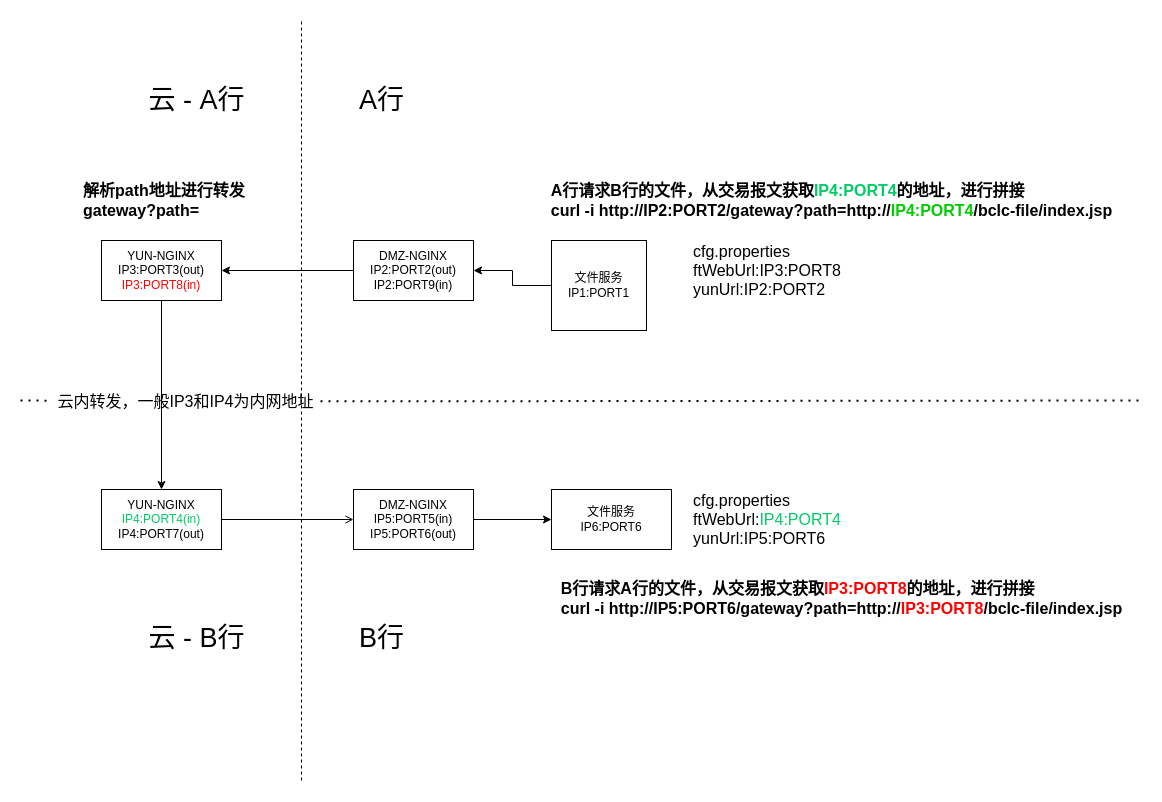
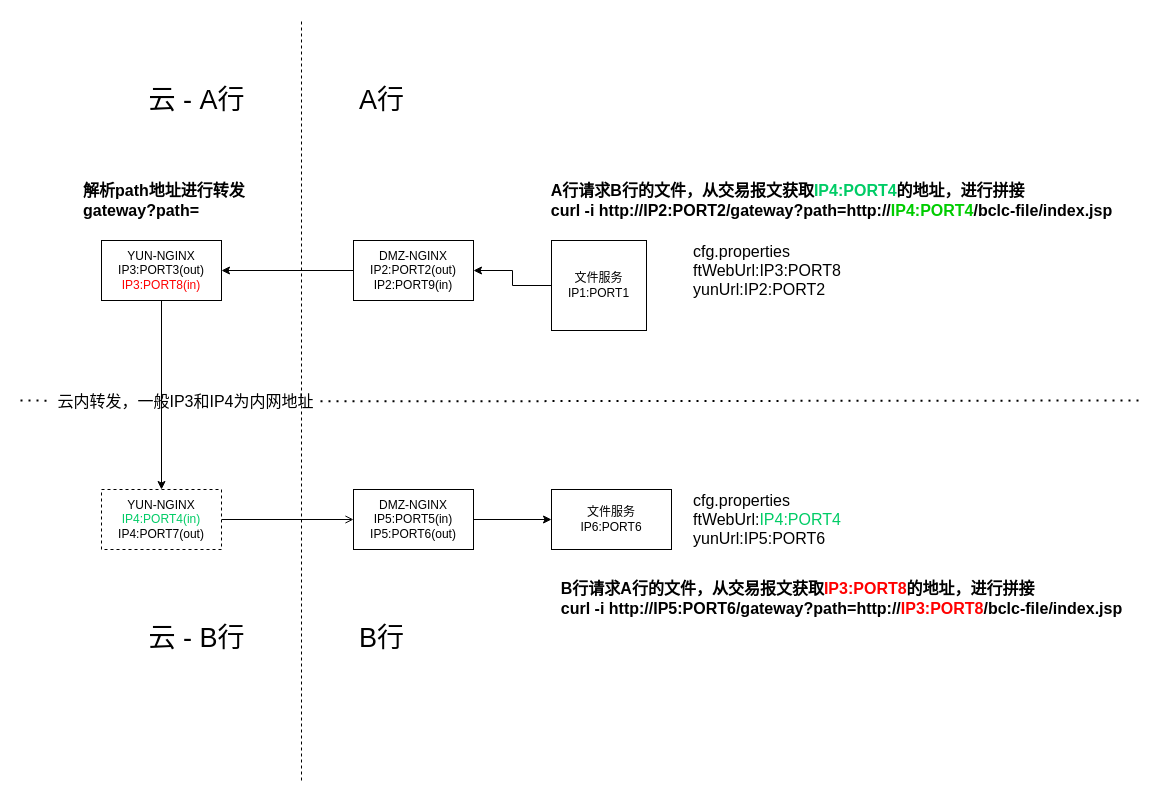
(162, 520) -> (162, 520)
